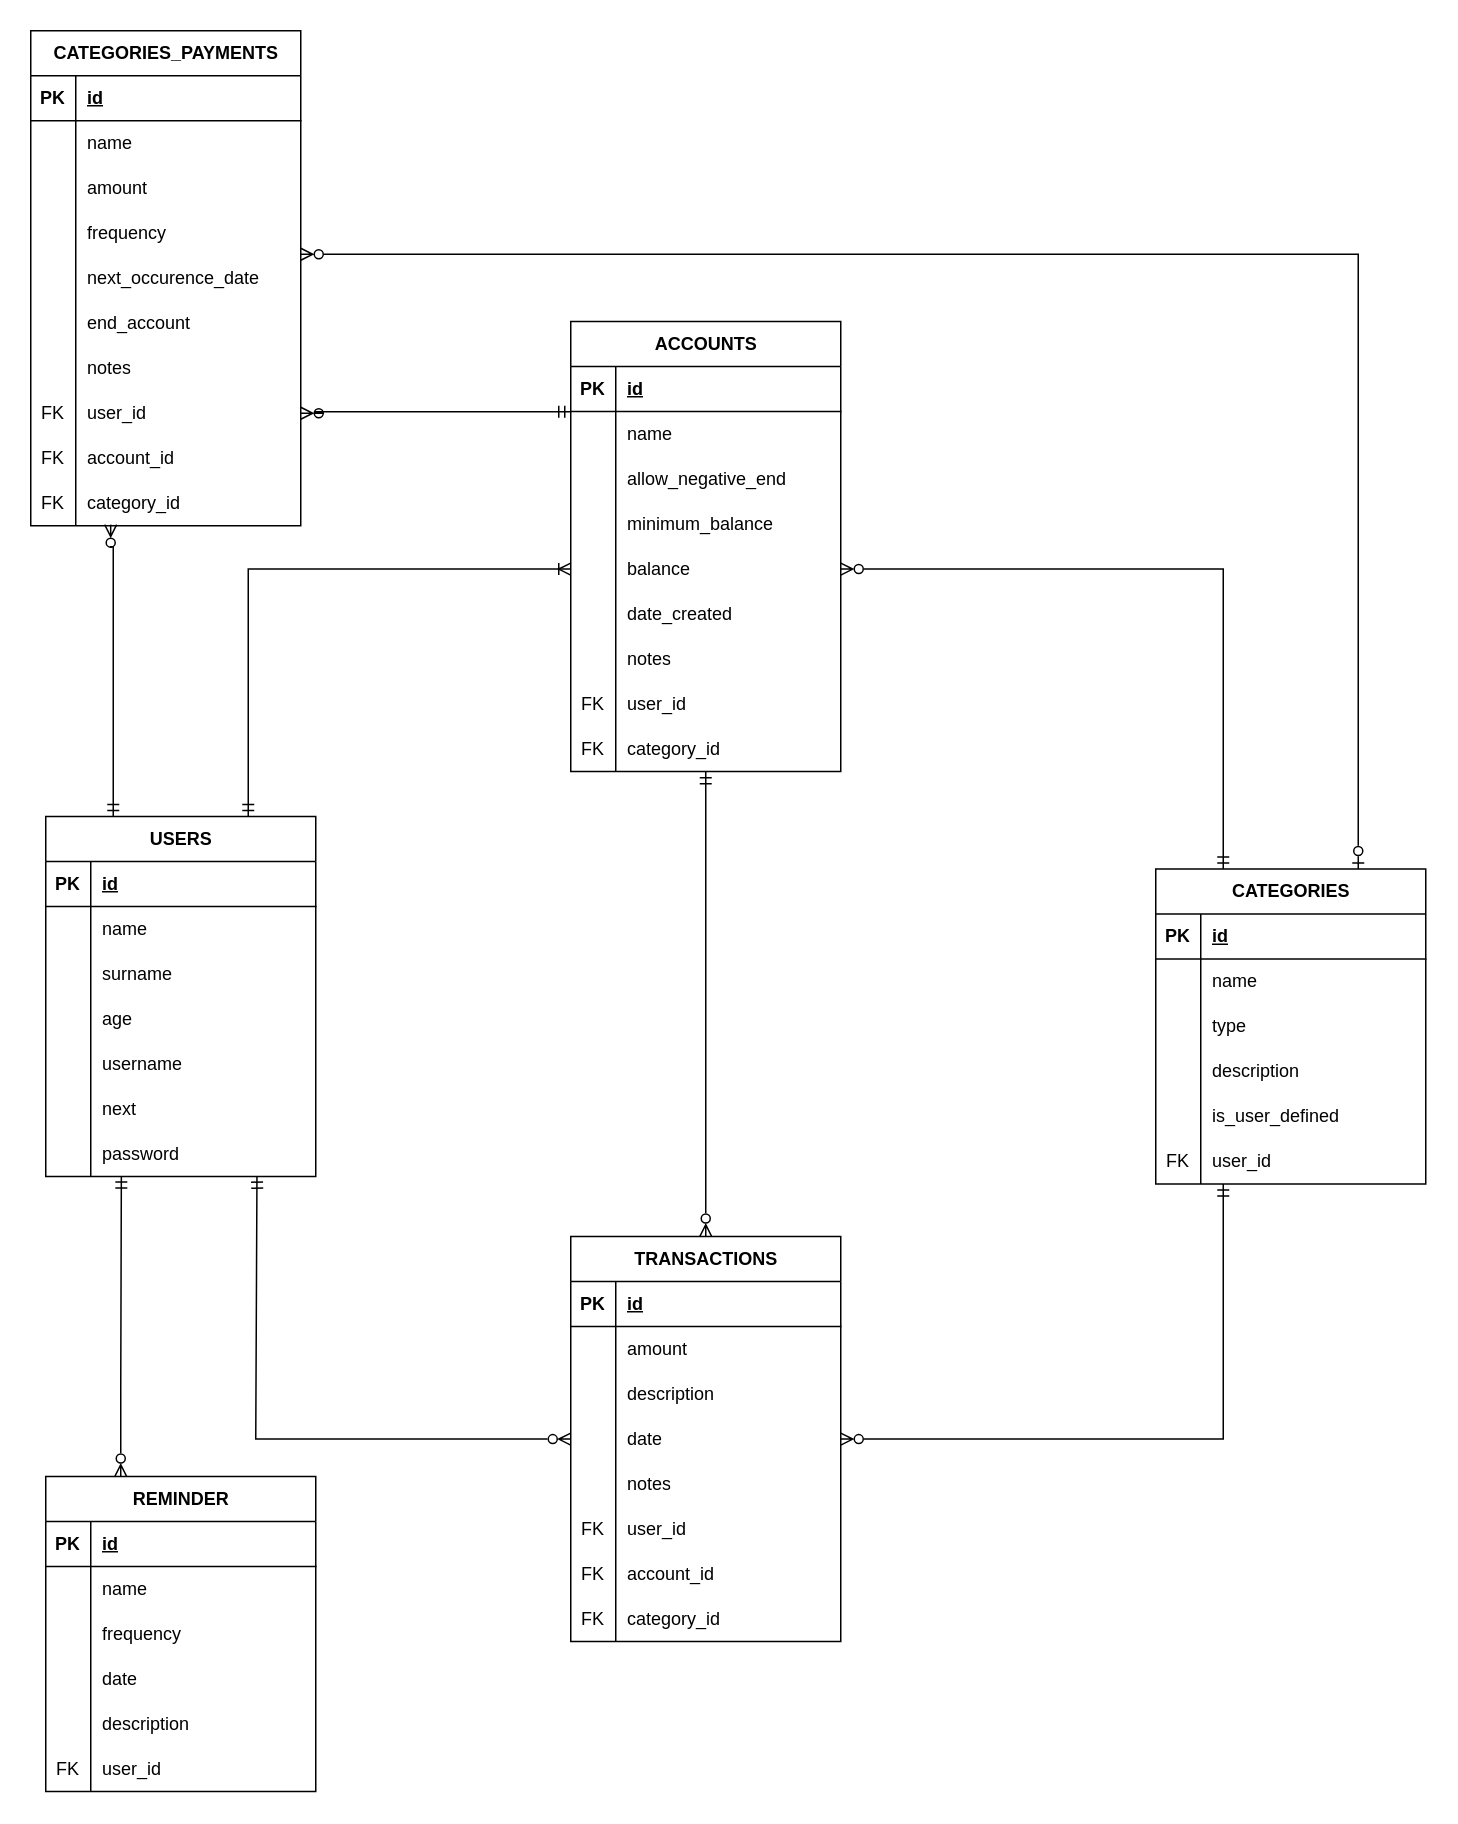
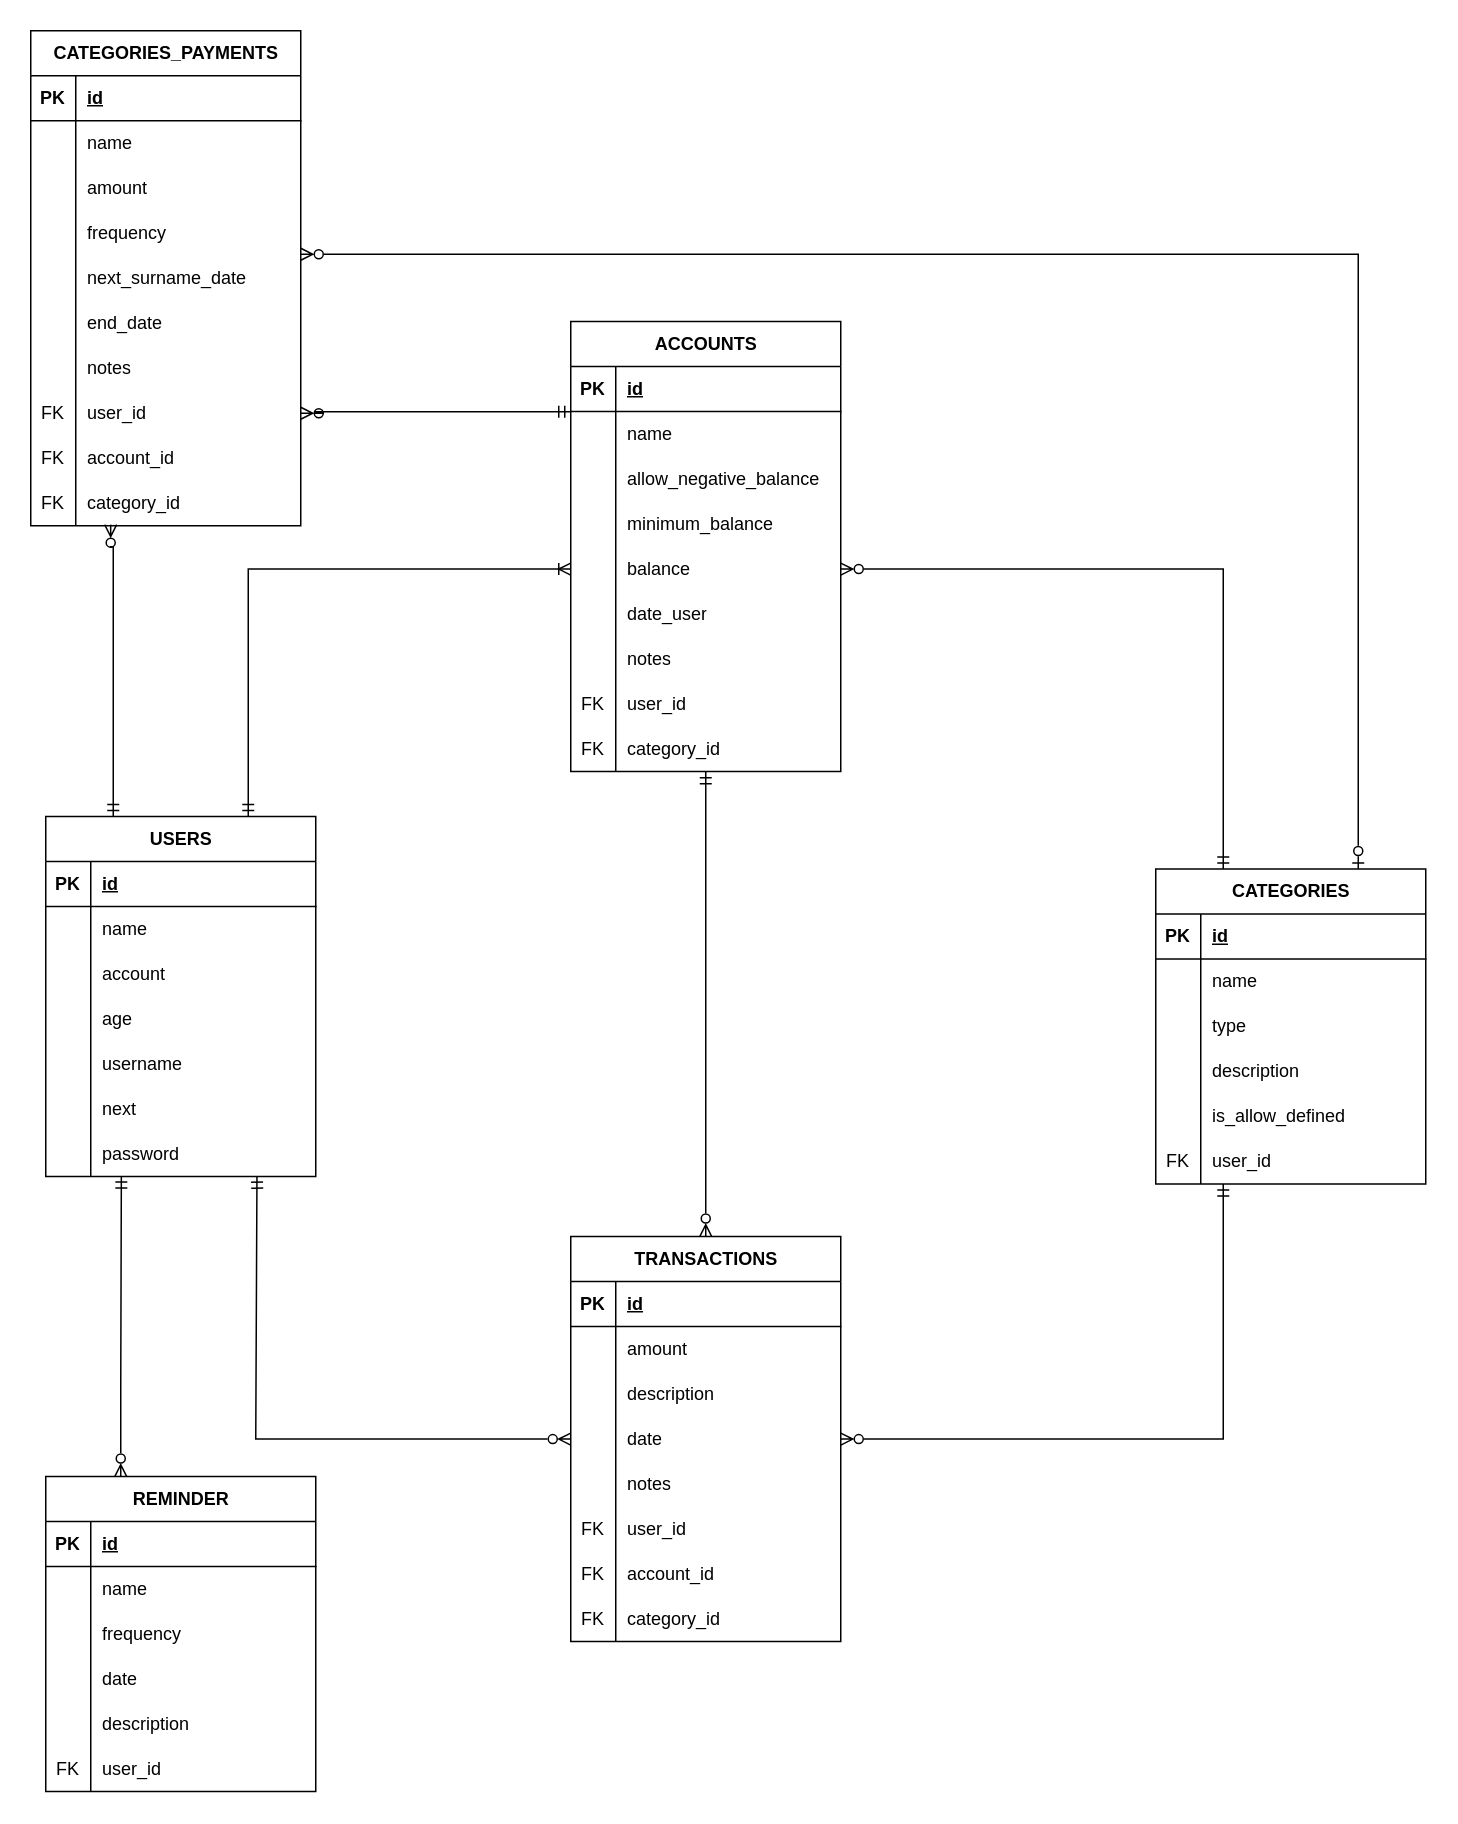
(184, 278) -> (173, 278)
(143, 323) -> (128, 323)
(711, 479) -> (729, 479)
(688, 614) -> (673, 614)
(138, 974) -> (138, 974)
(1284, 1117) -> (1284, 1117)
